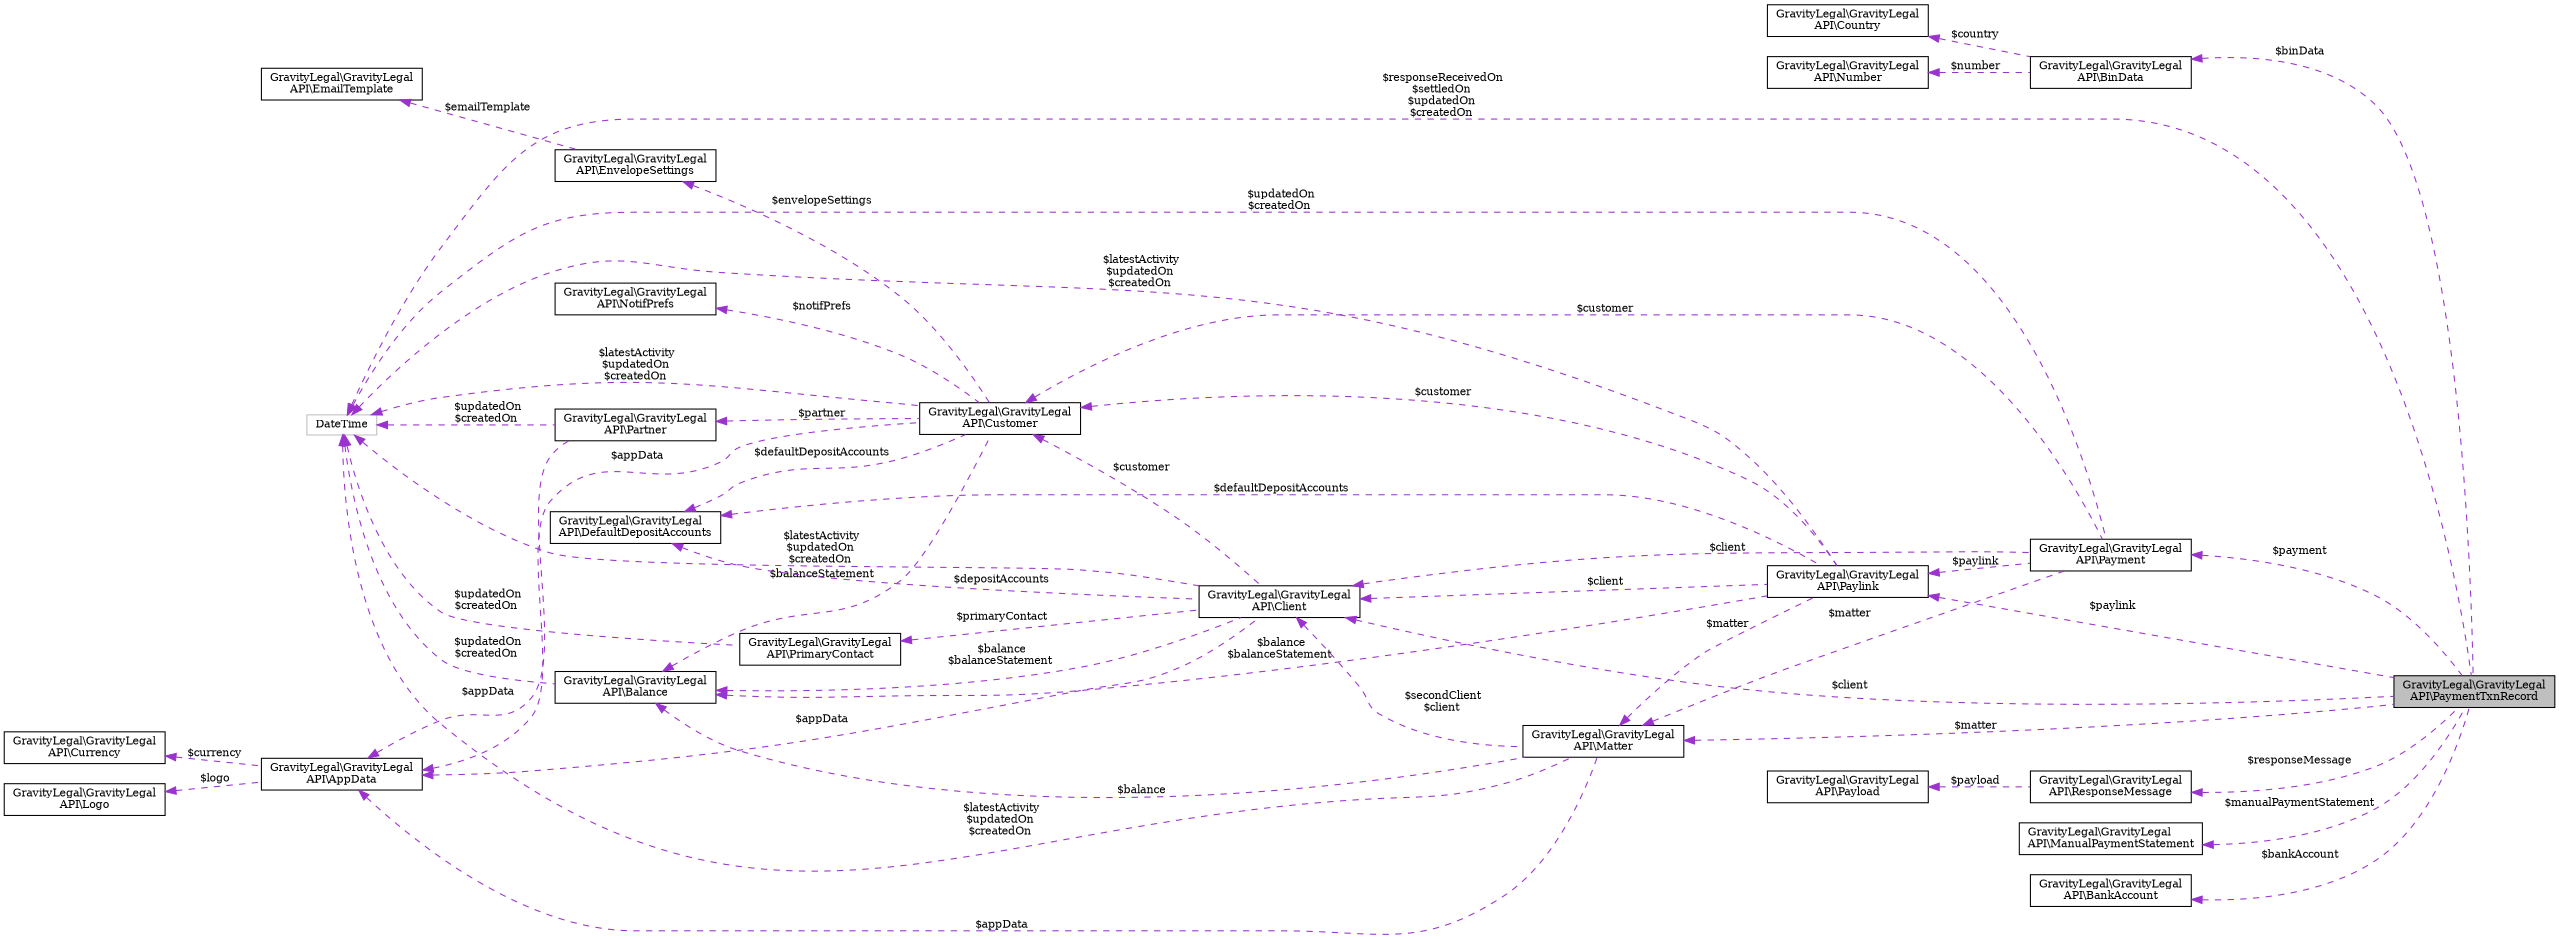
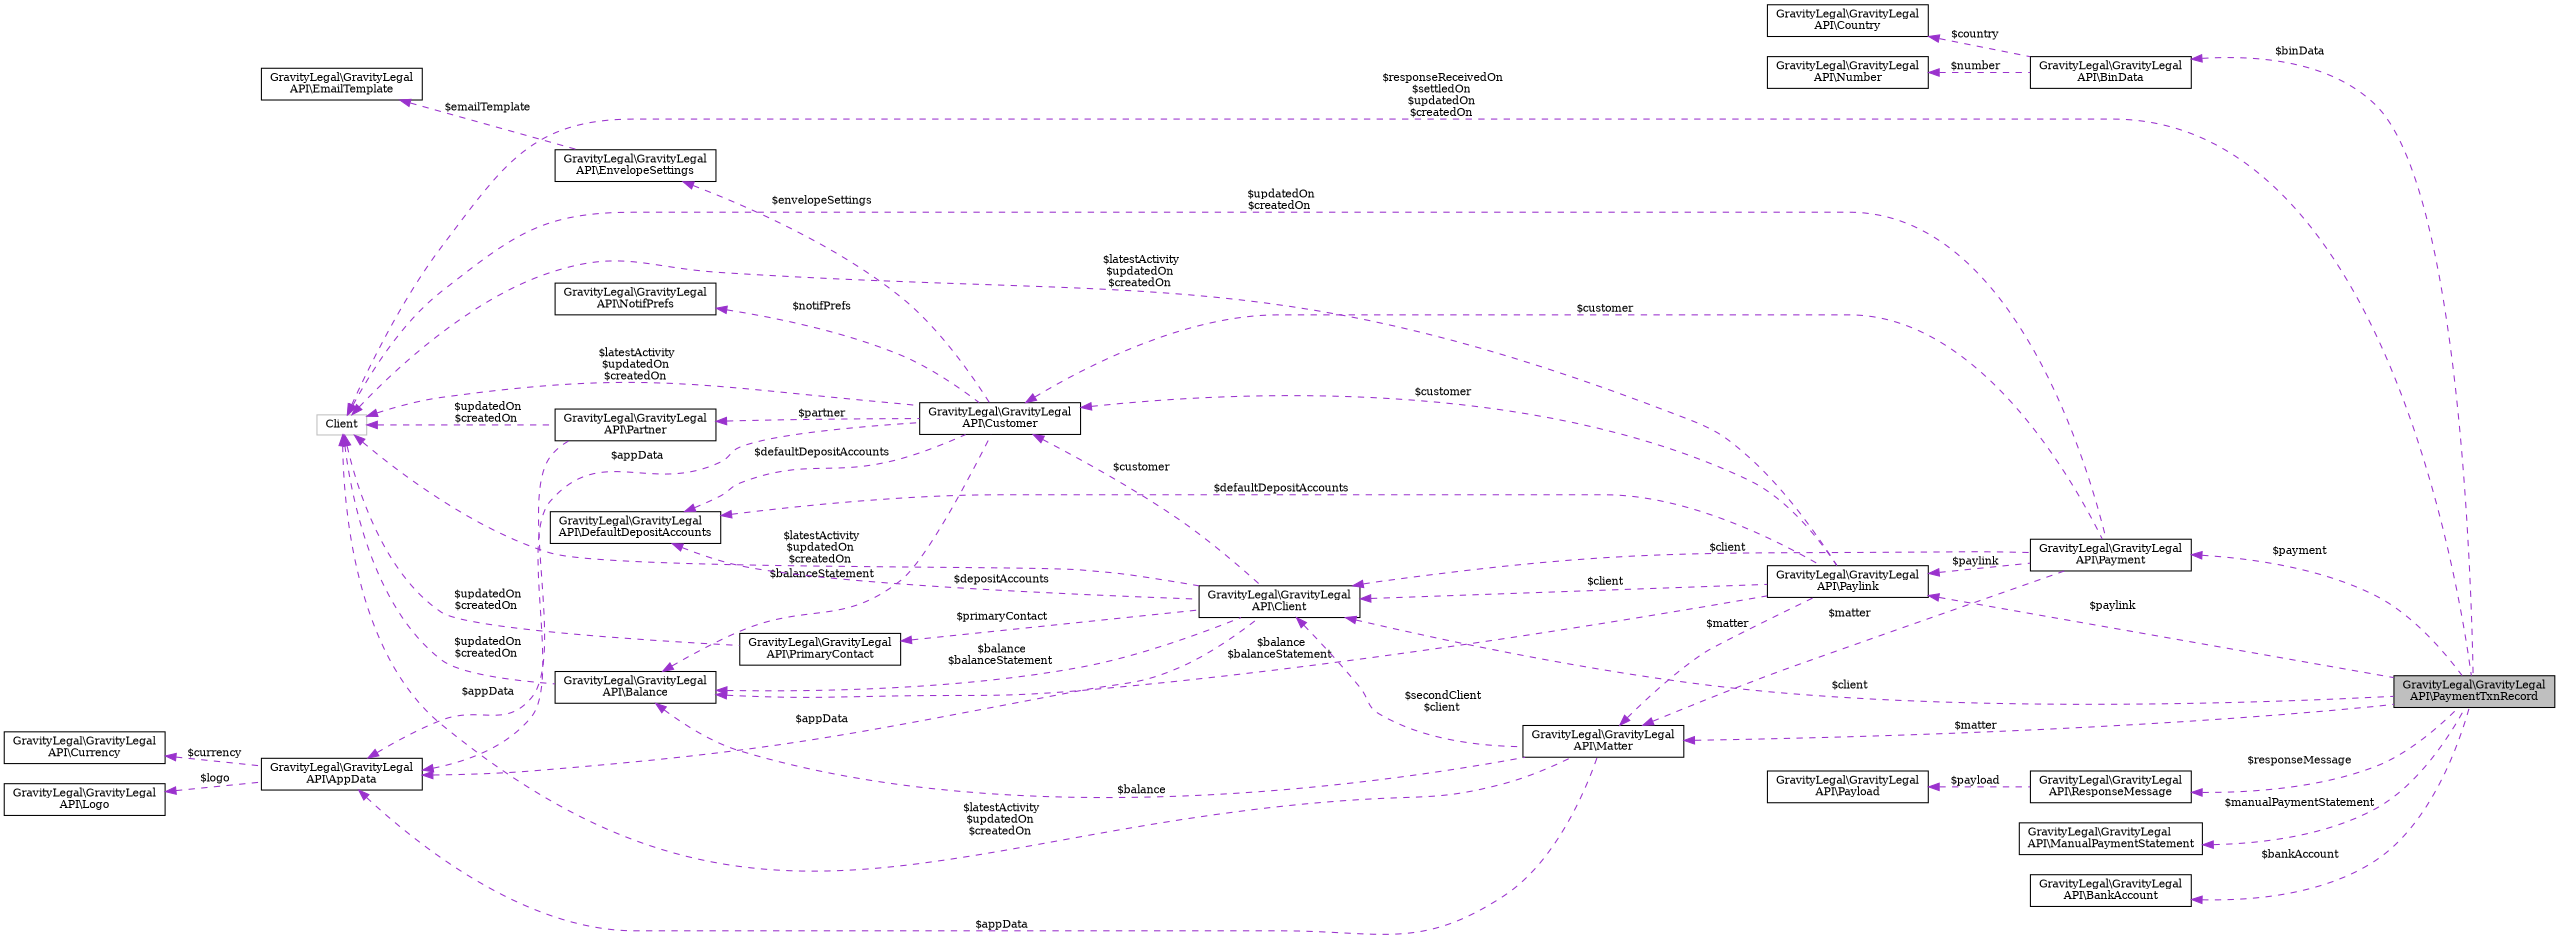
(342, 425) -> (342, 425)
